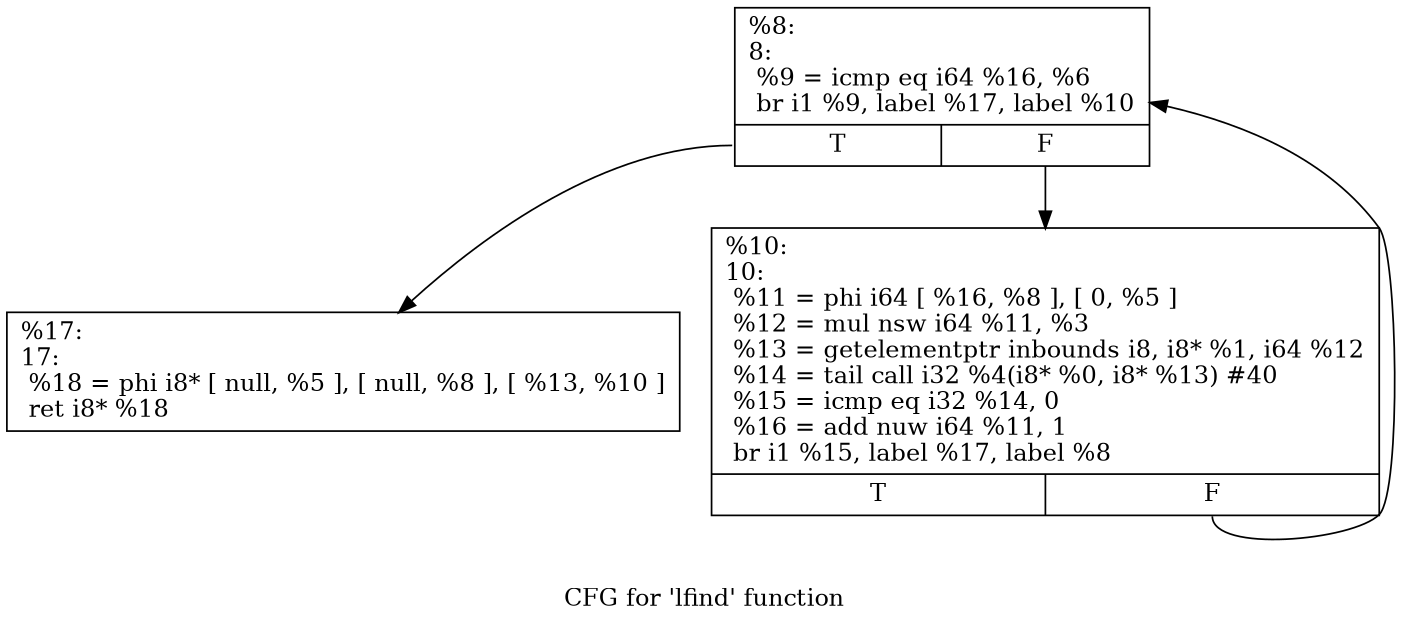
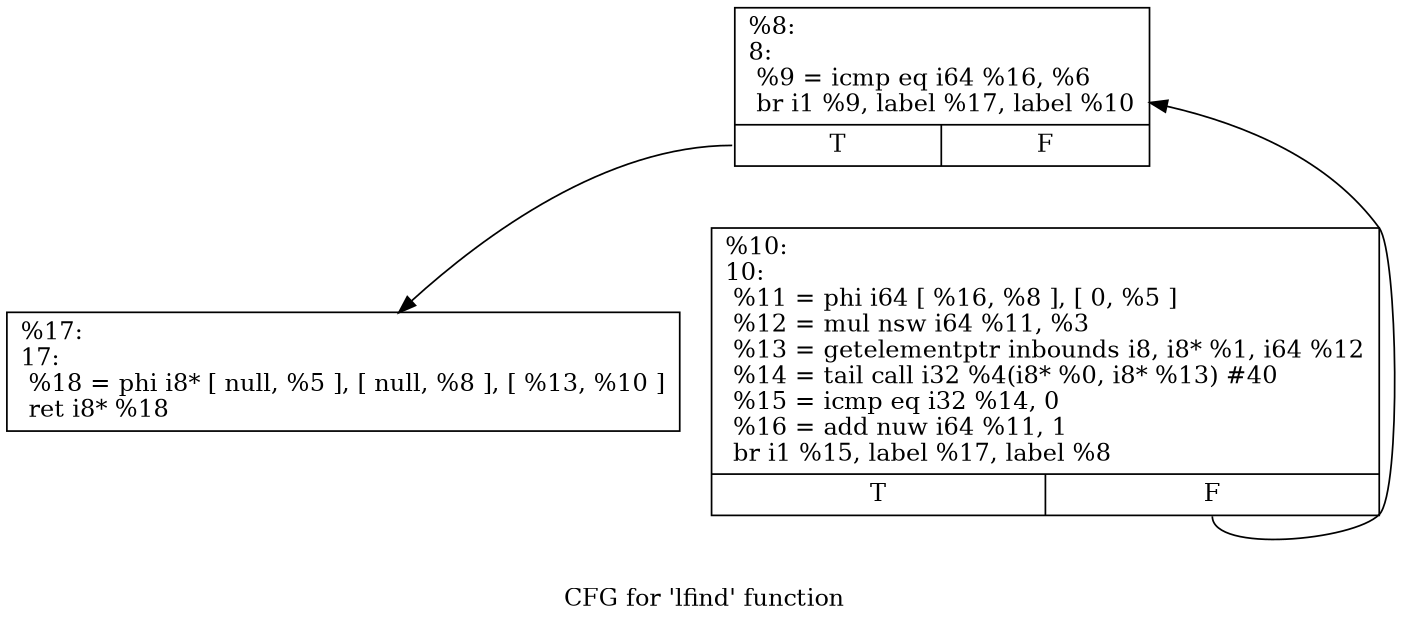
(1045, 189) -> none
